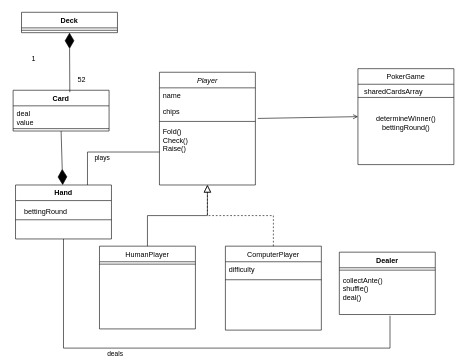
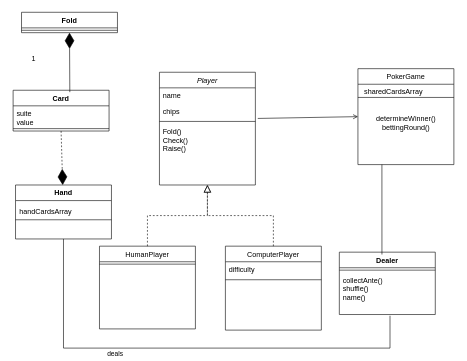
(69, 21) -> (69, 21)
(81, 80) -> none
(26, 119) -> (26, 119)
(61, 150) -> (61, 150)
(87, 168) -> none
none -> (382, 210)
(46, 212) -> (46, 212)
(162, 216) -> (162, 216)
(367, 290) -> (367, 290)
